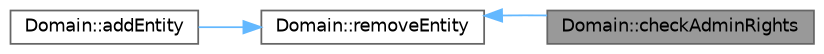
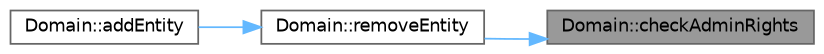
(525, 15) -> (507, 39)
